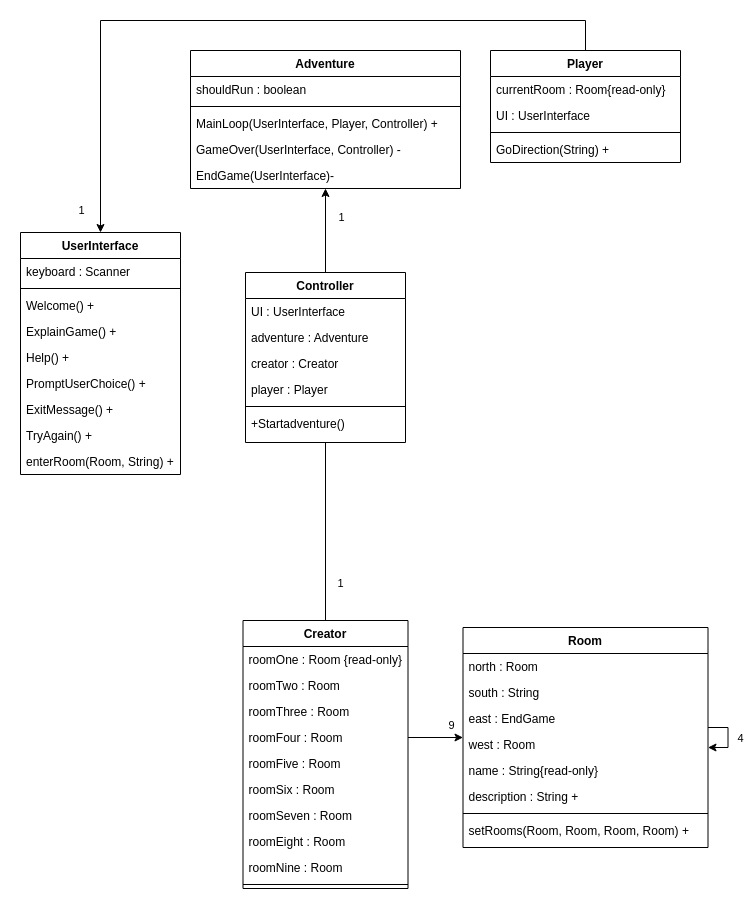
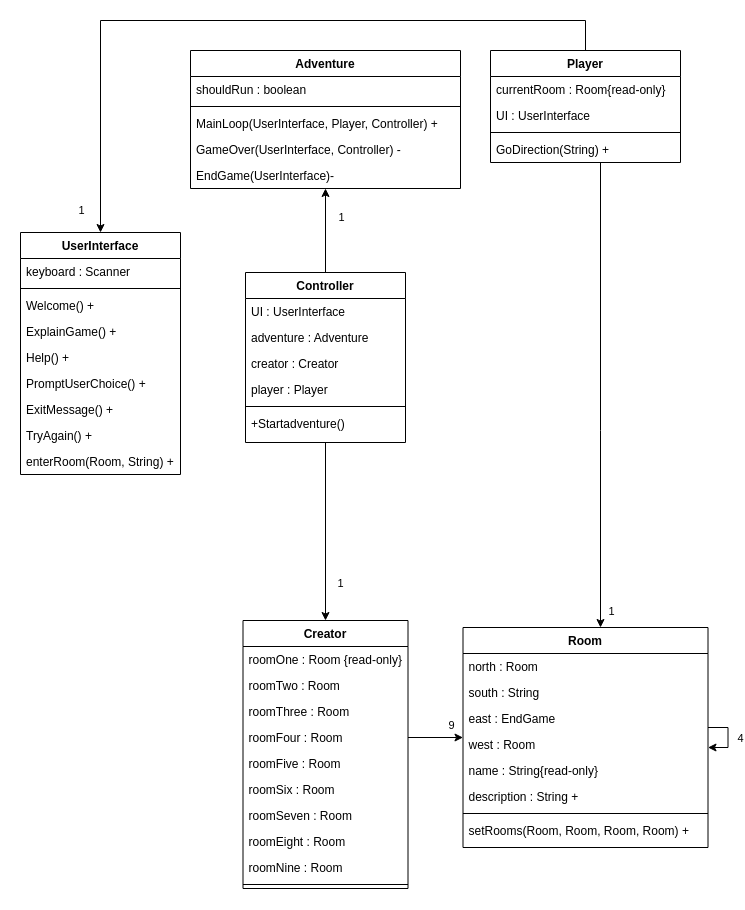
none -> (601, 392)
(326, 614) -> (326, 612)
